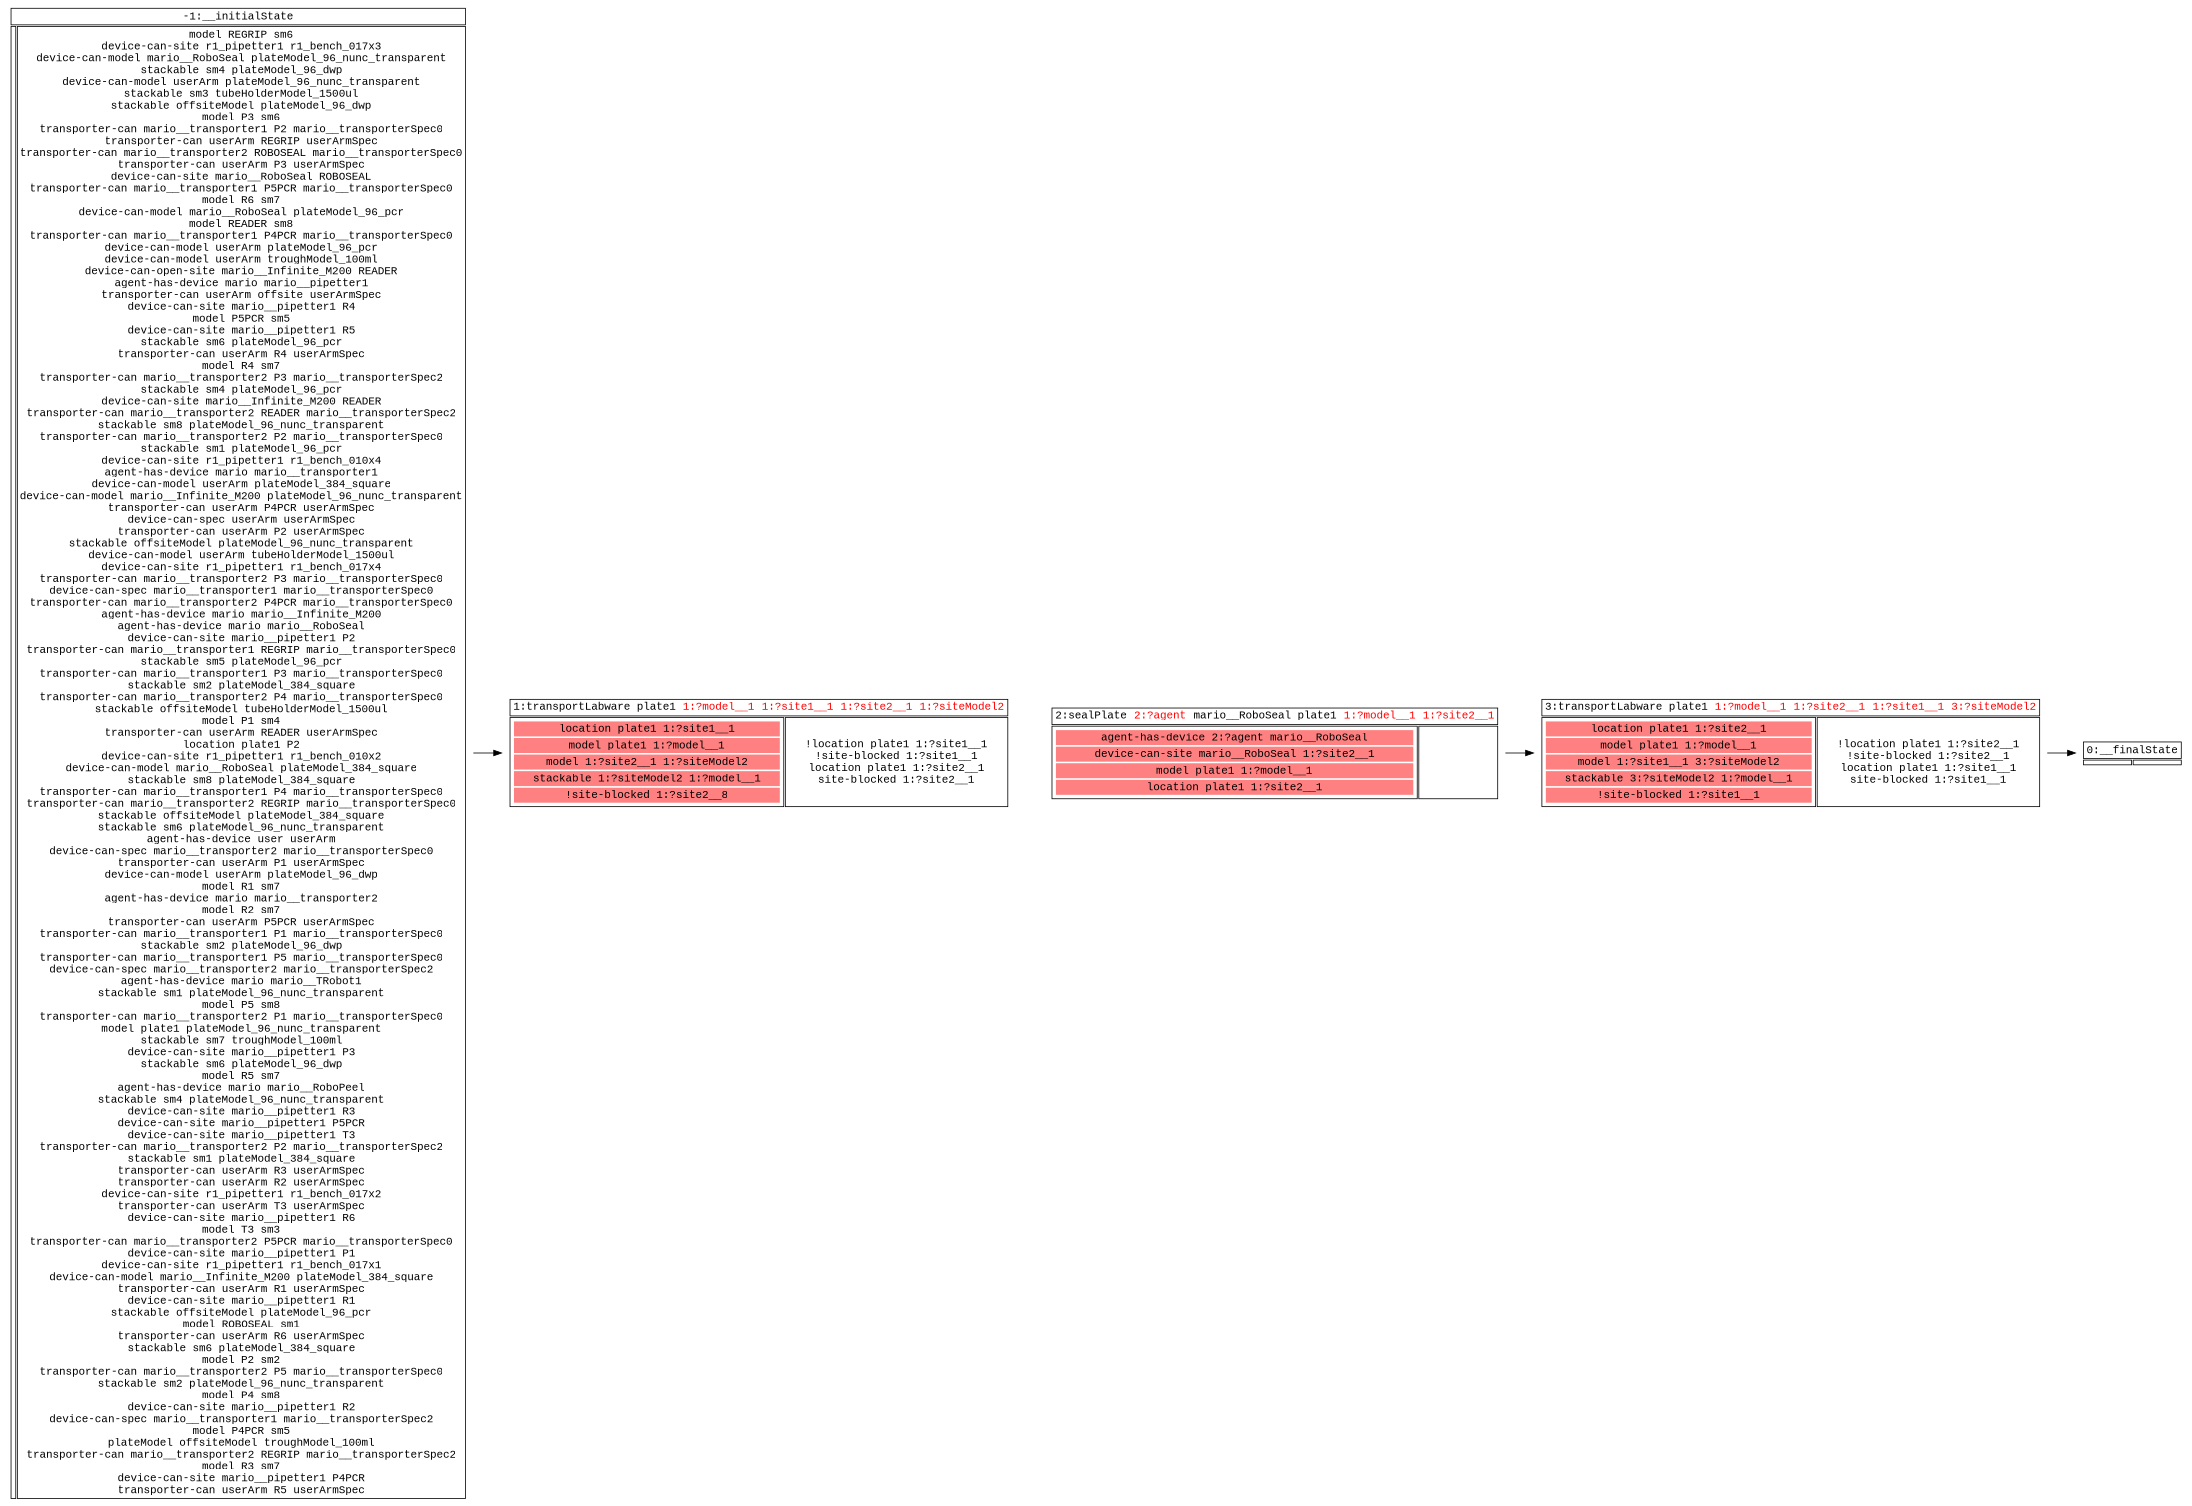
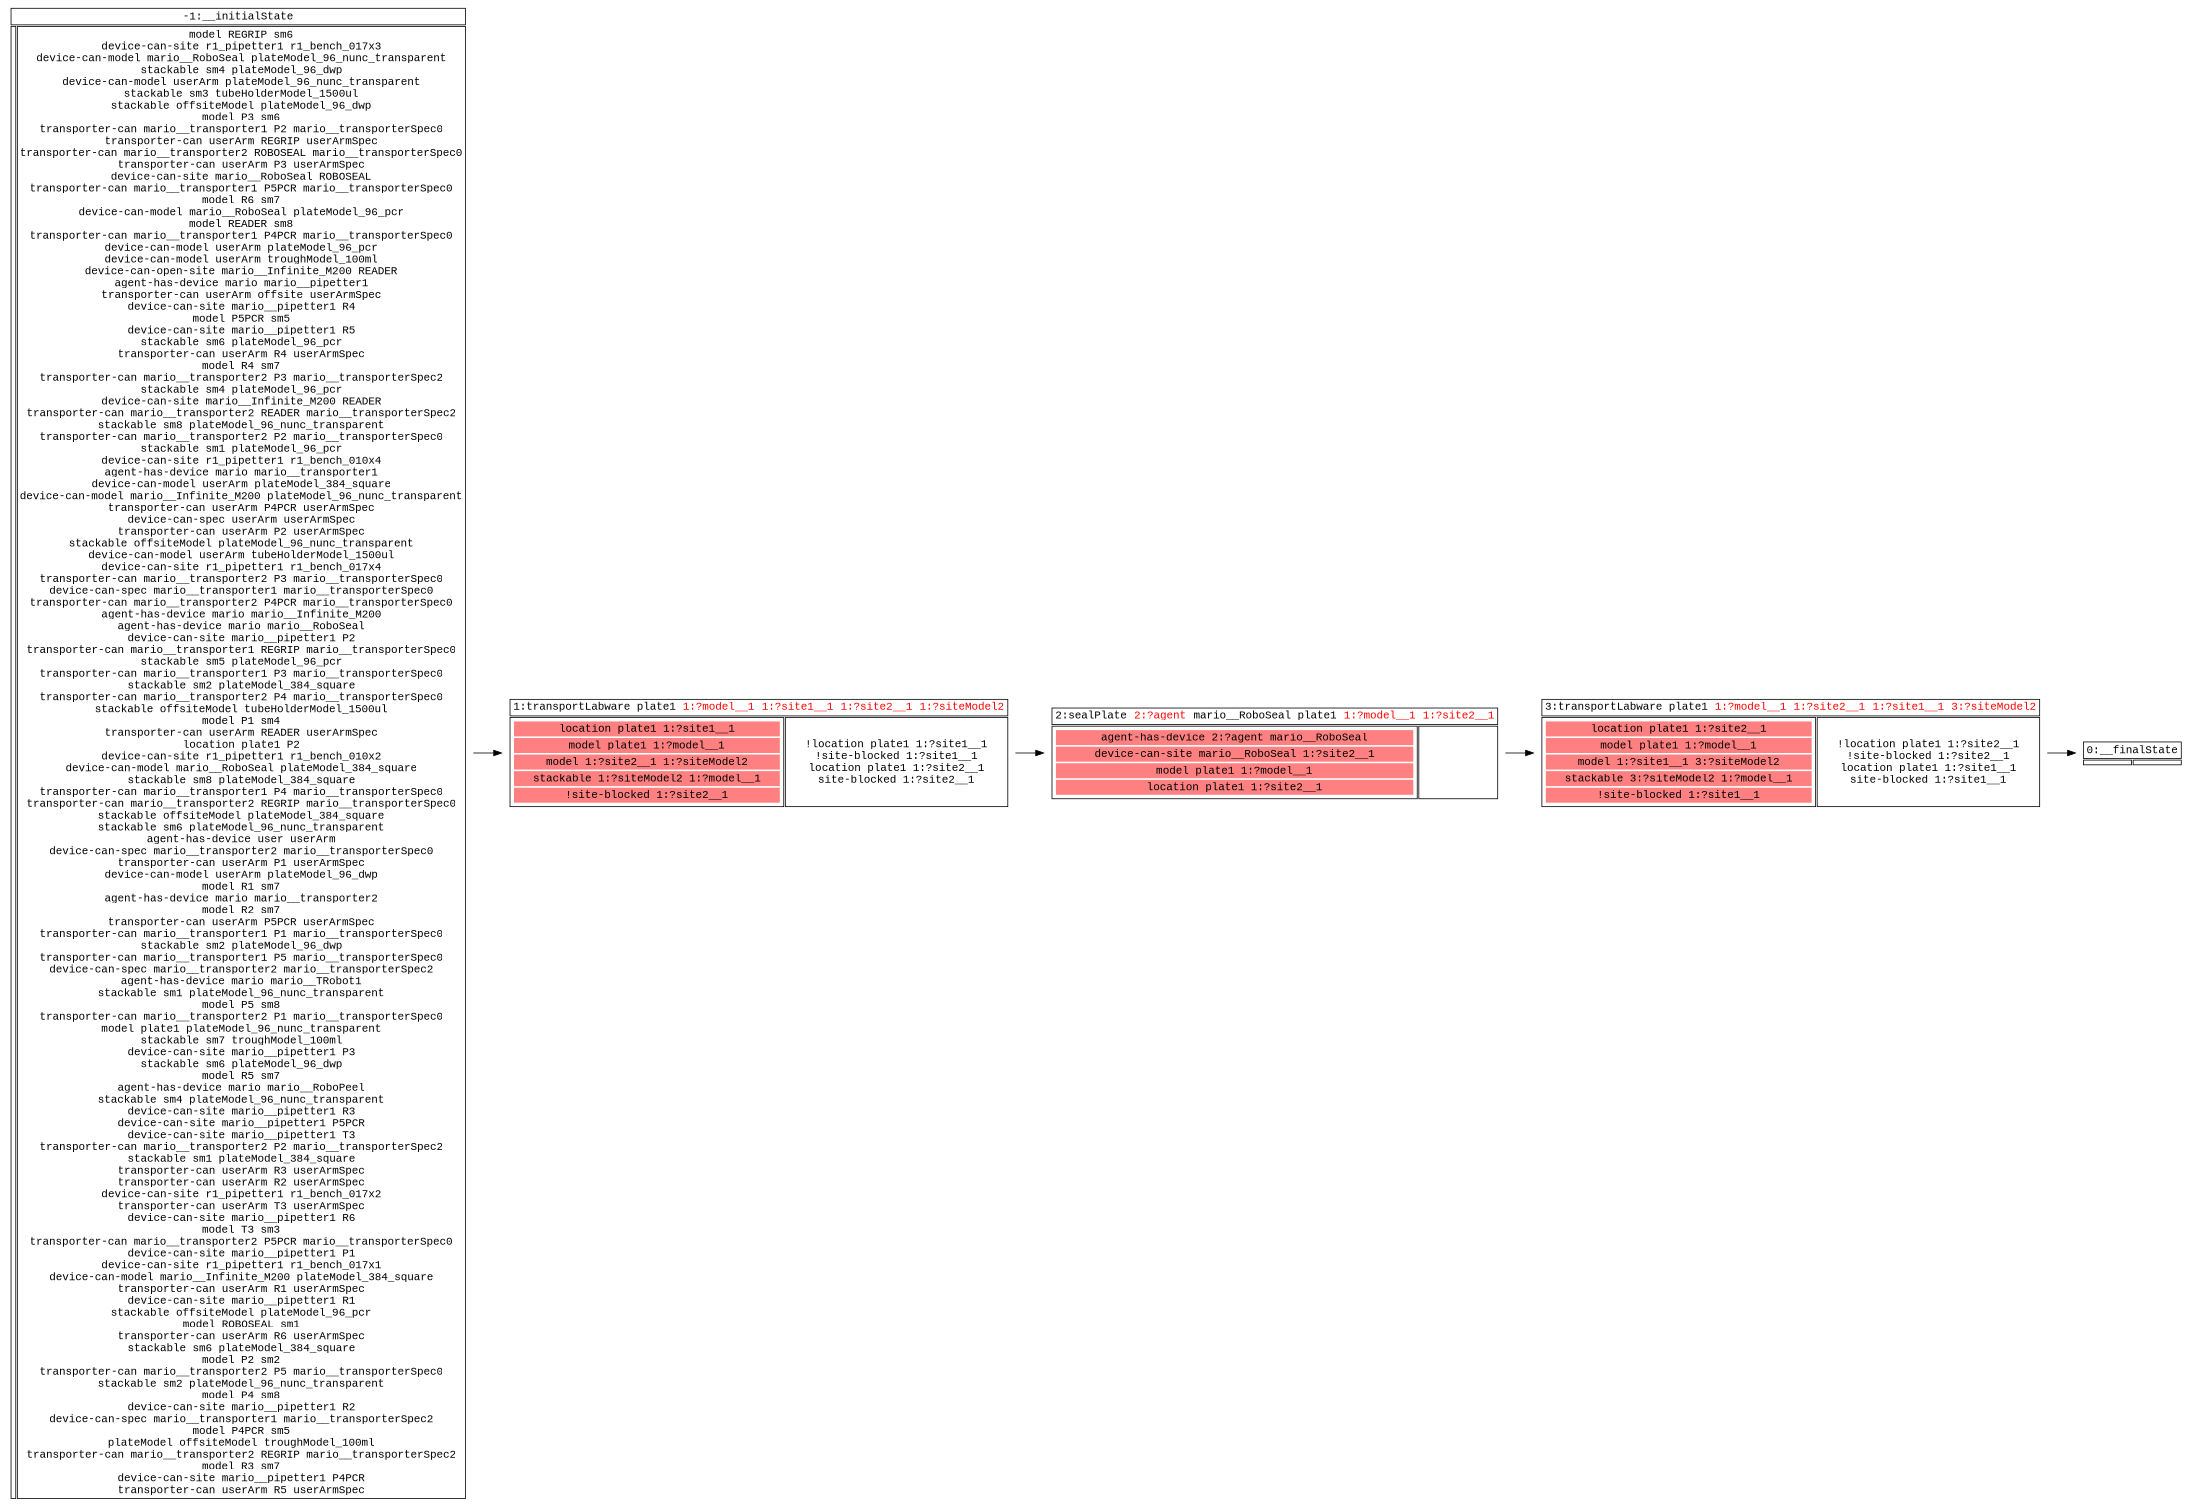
none -> (1026, 753)
(647, 795) -> (647, 795)
